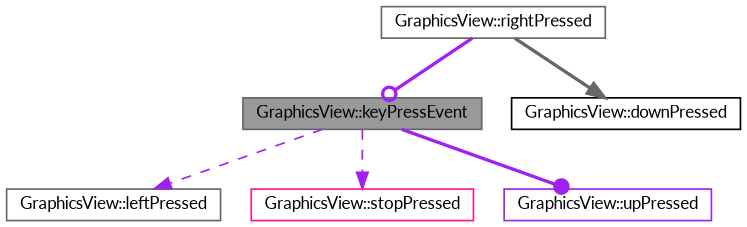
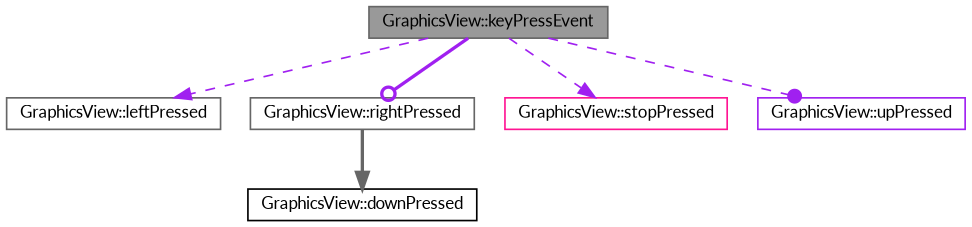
(434, 64) -> (431, 64)
(478, 157) -> (668, 66)
